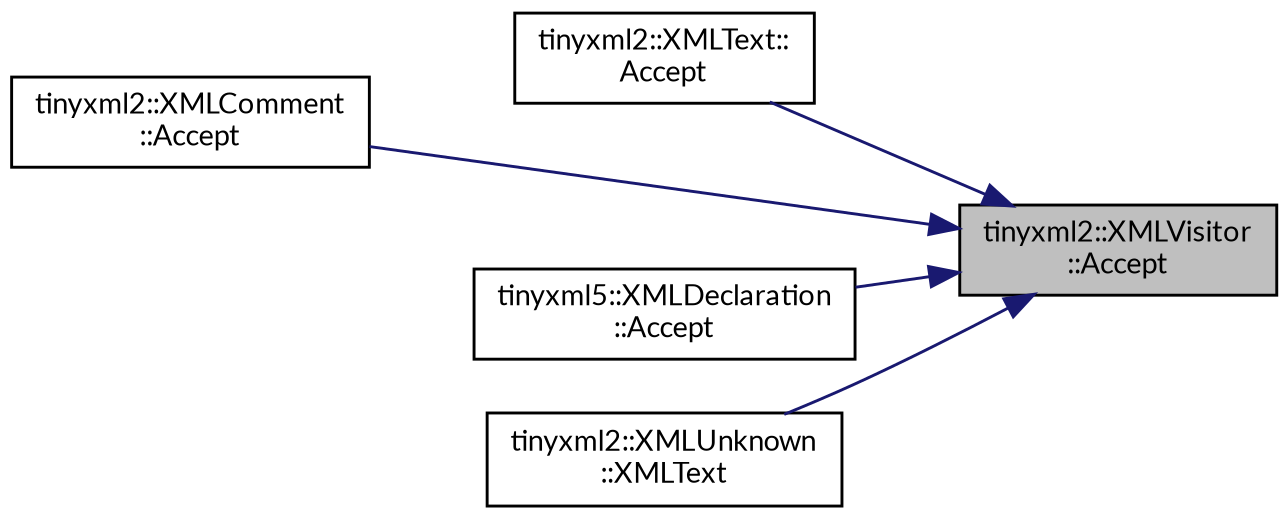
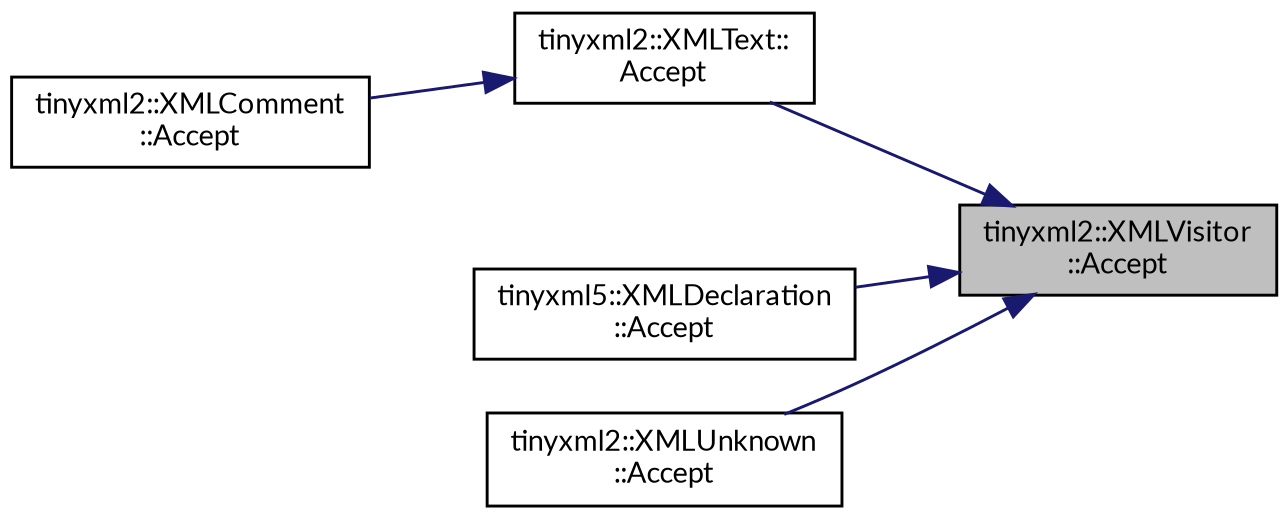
(649, 185) -> (427, 90)
(665, 460) -> (665, 460)
